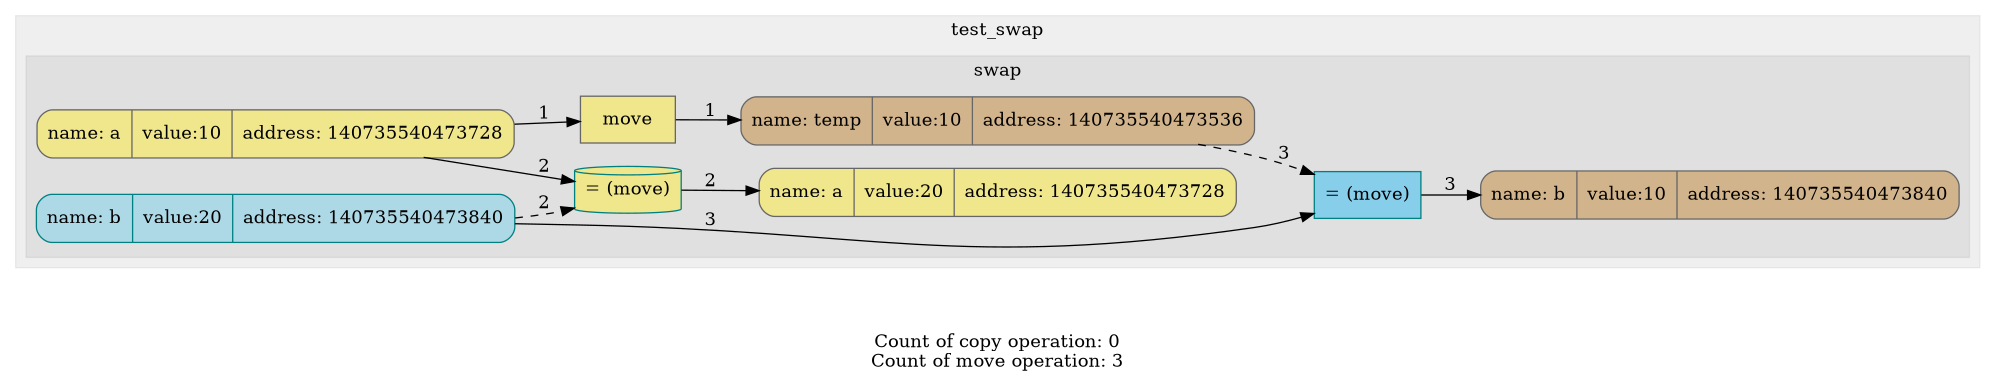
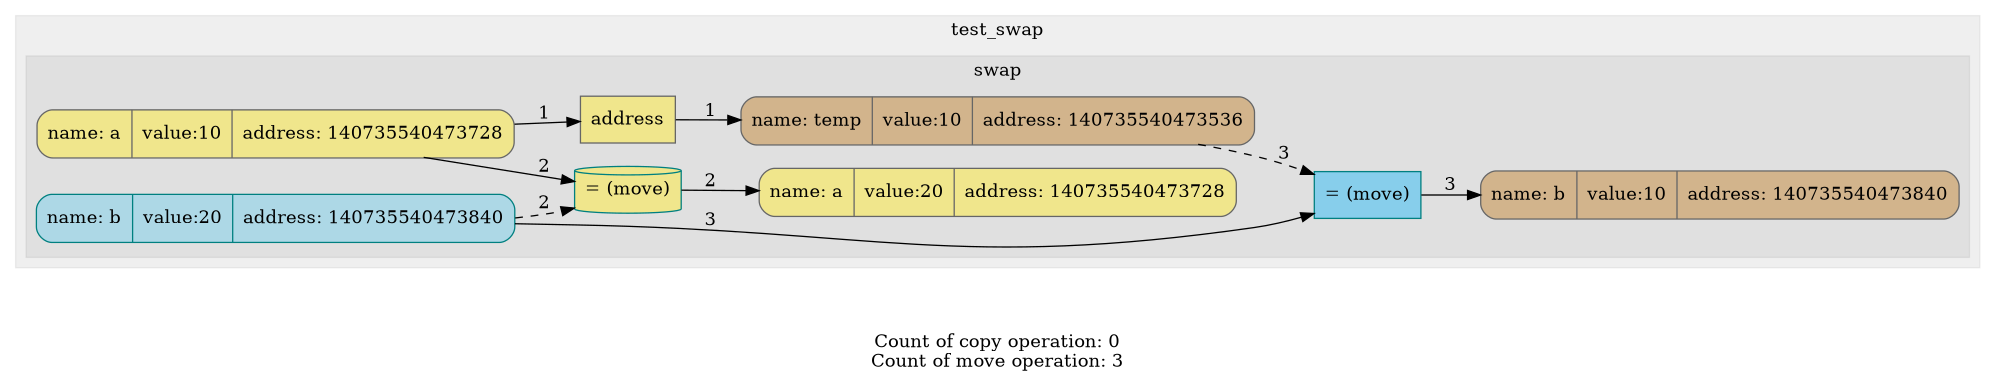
(628, 120) -> (628, 120)
